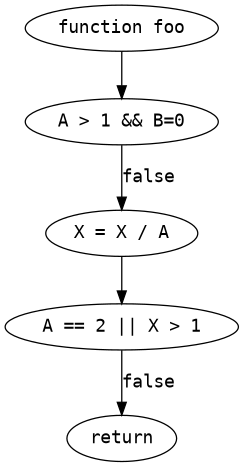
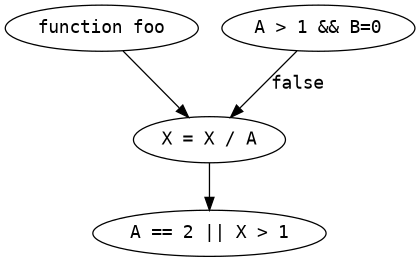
(122, 69) -> (151, 79)
(122, 438) -> none
